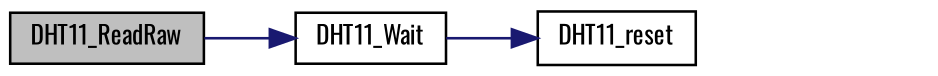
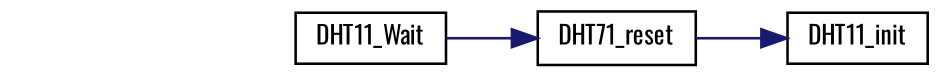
(107, 38) -> none
(617, 38) -> (617, 38)
none -> (858, 38)
